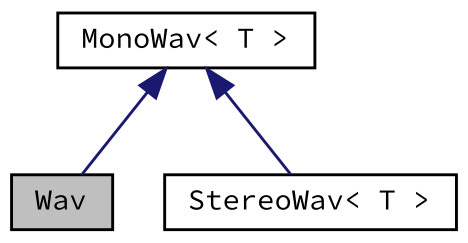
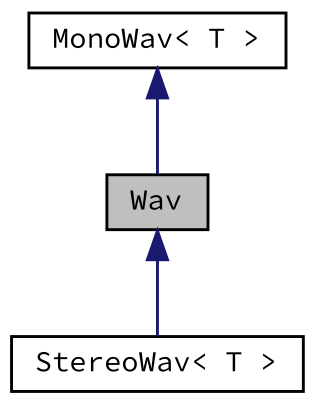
(258, 133) -> (157, 298)
